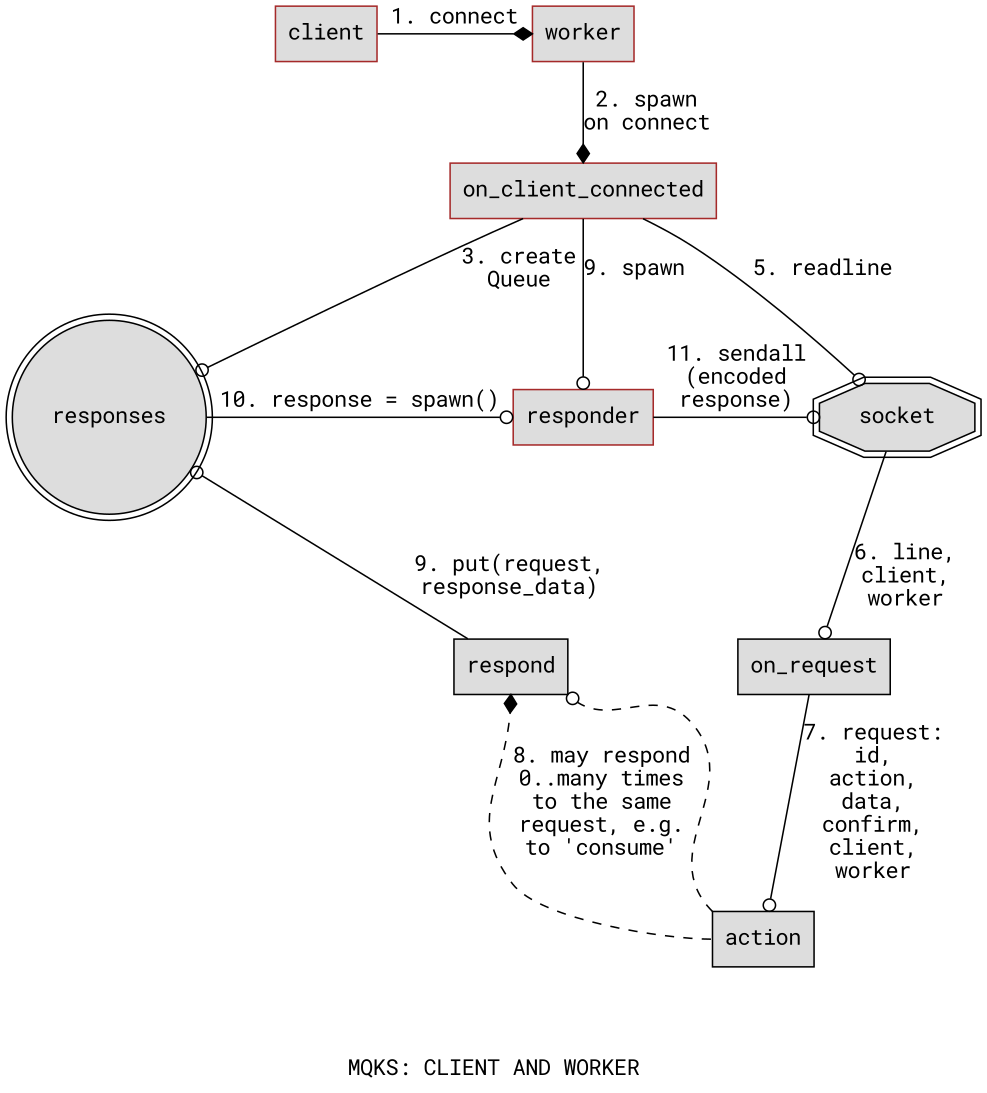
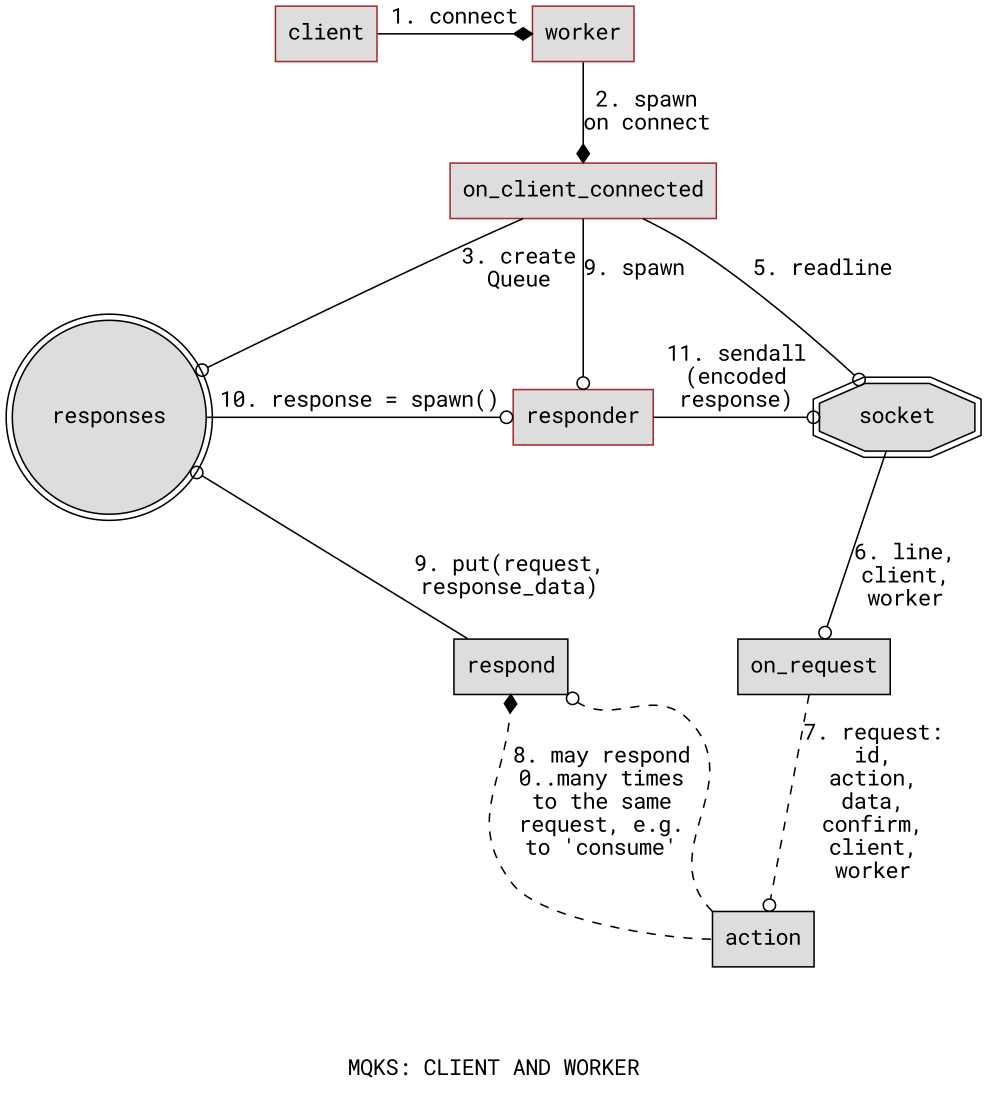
(790, 797) -> (790, 797)
